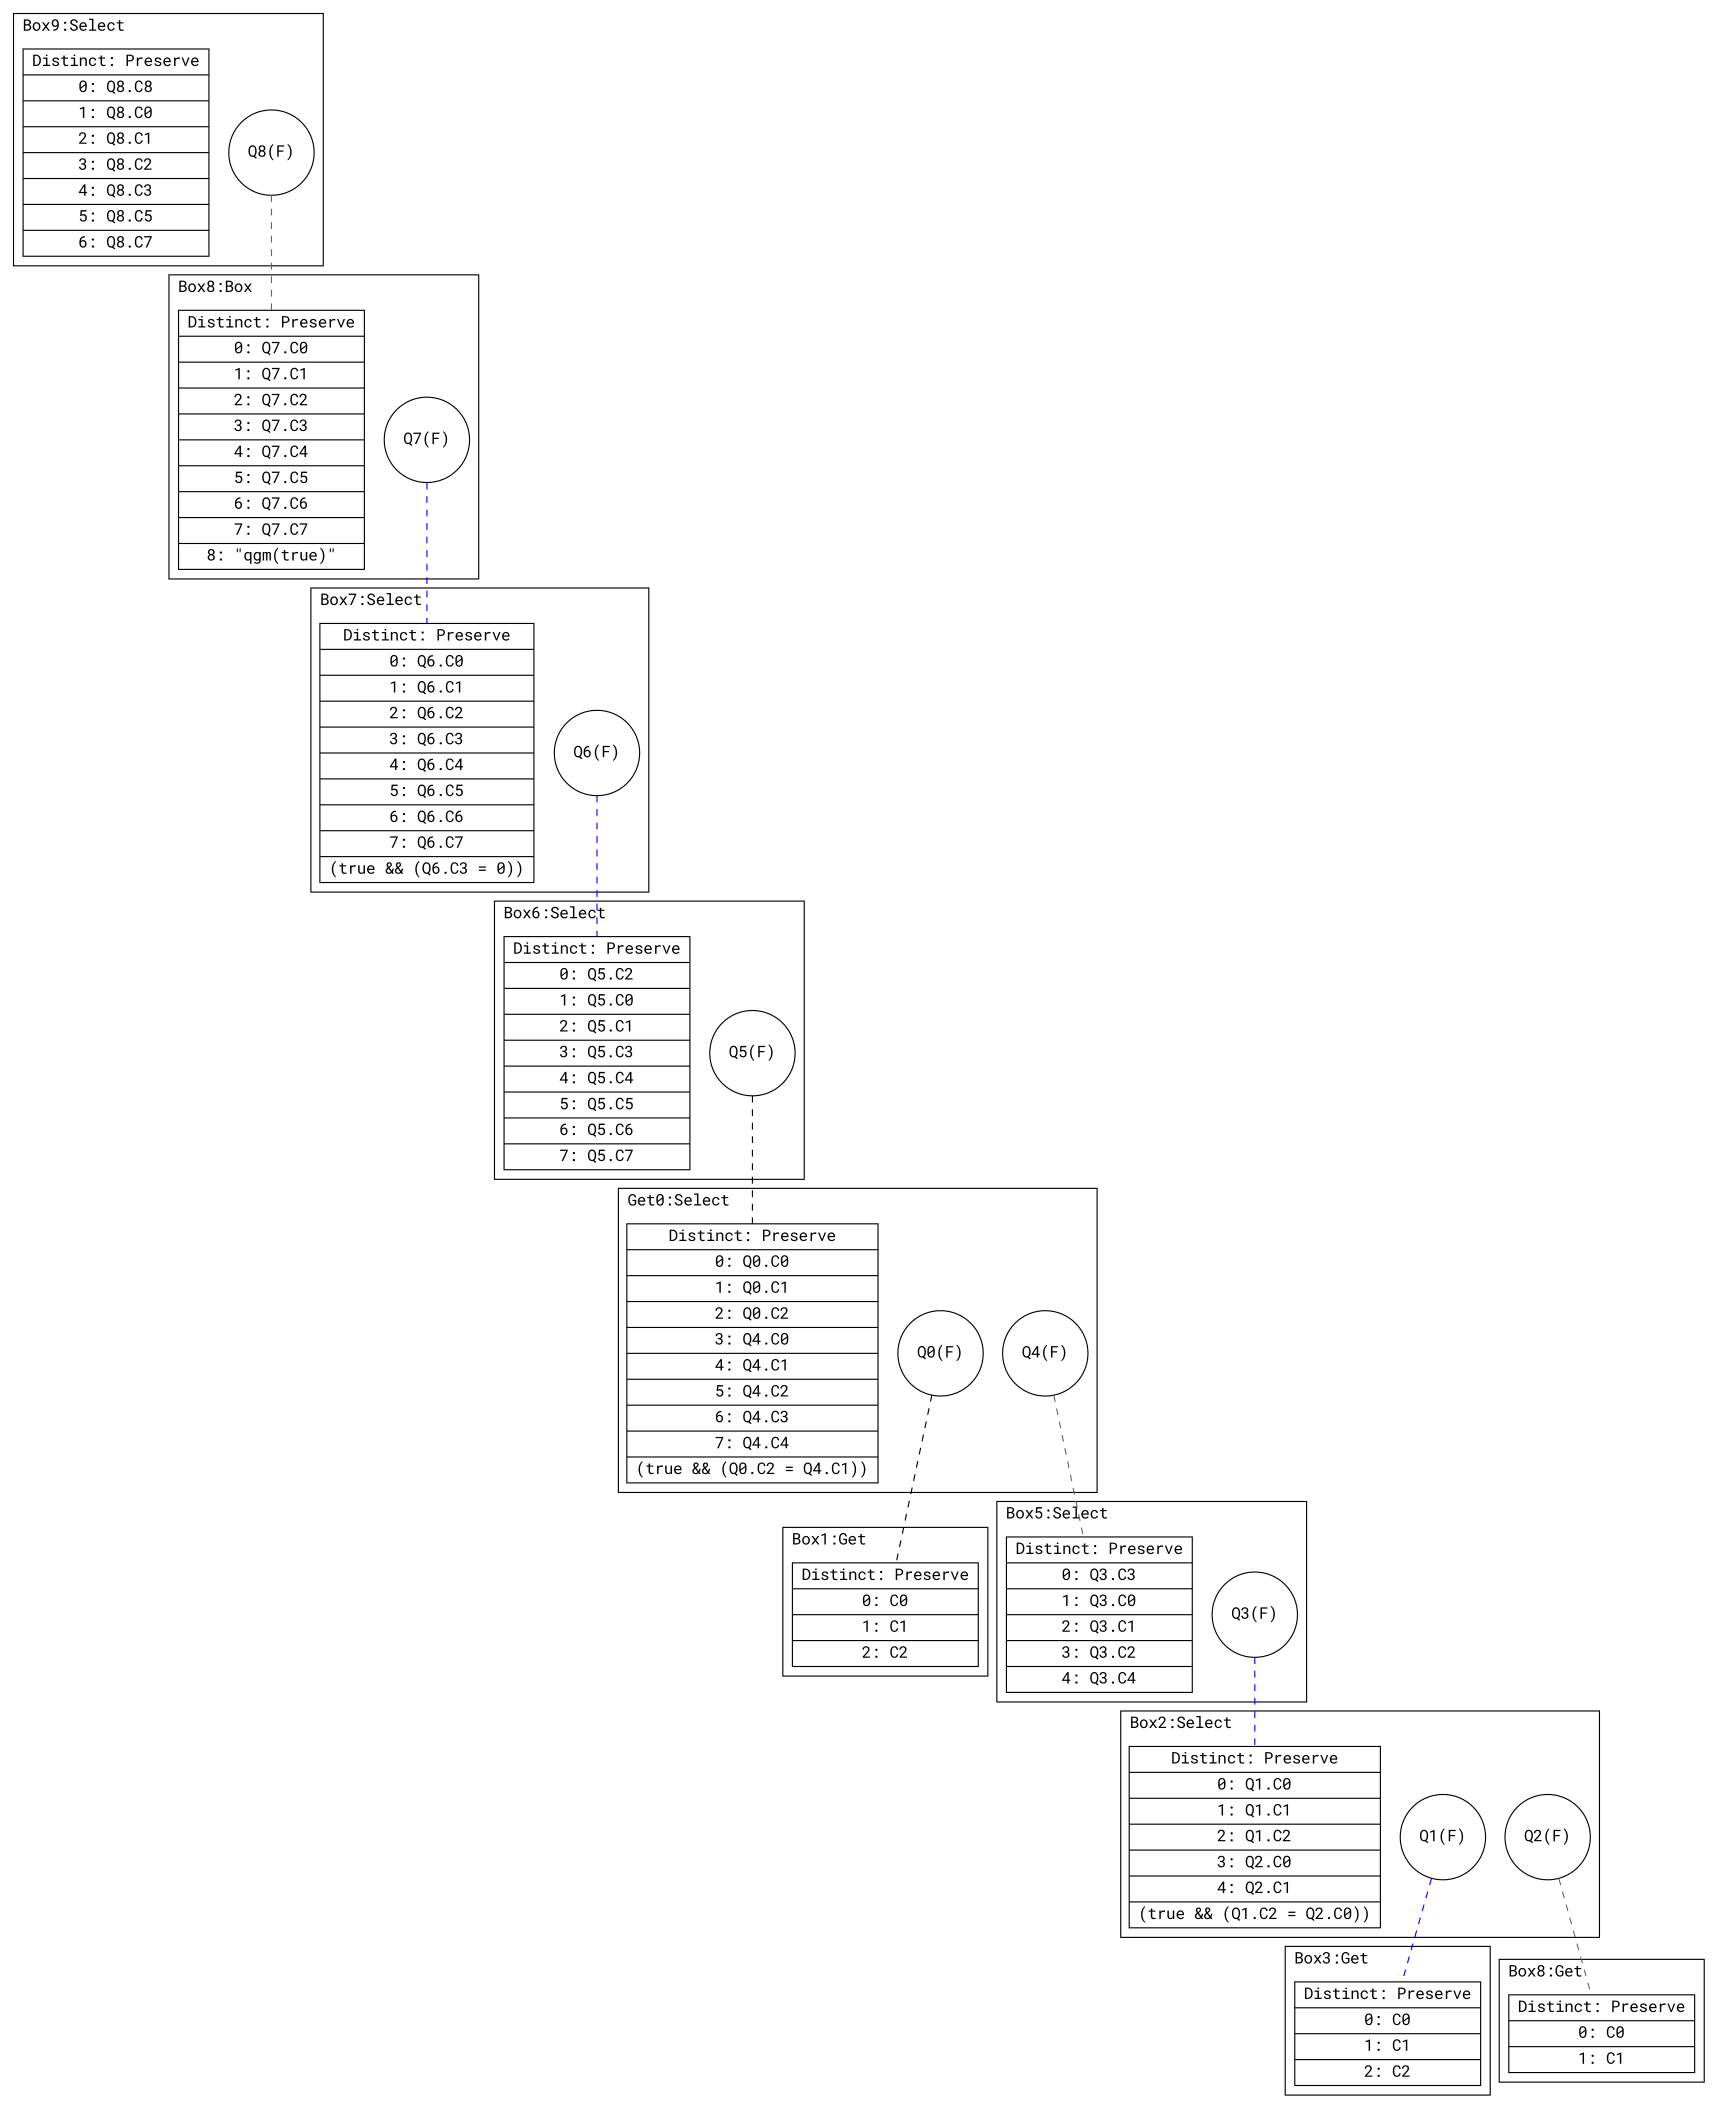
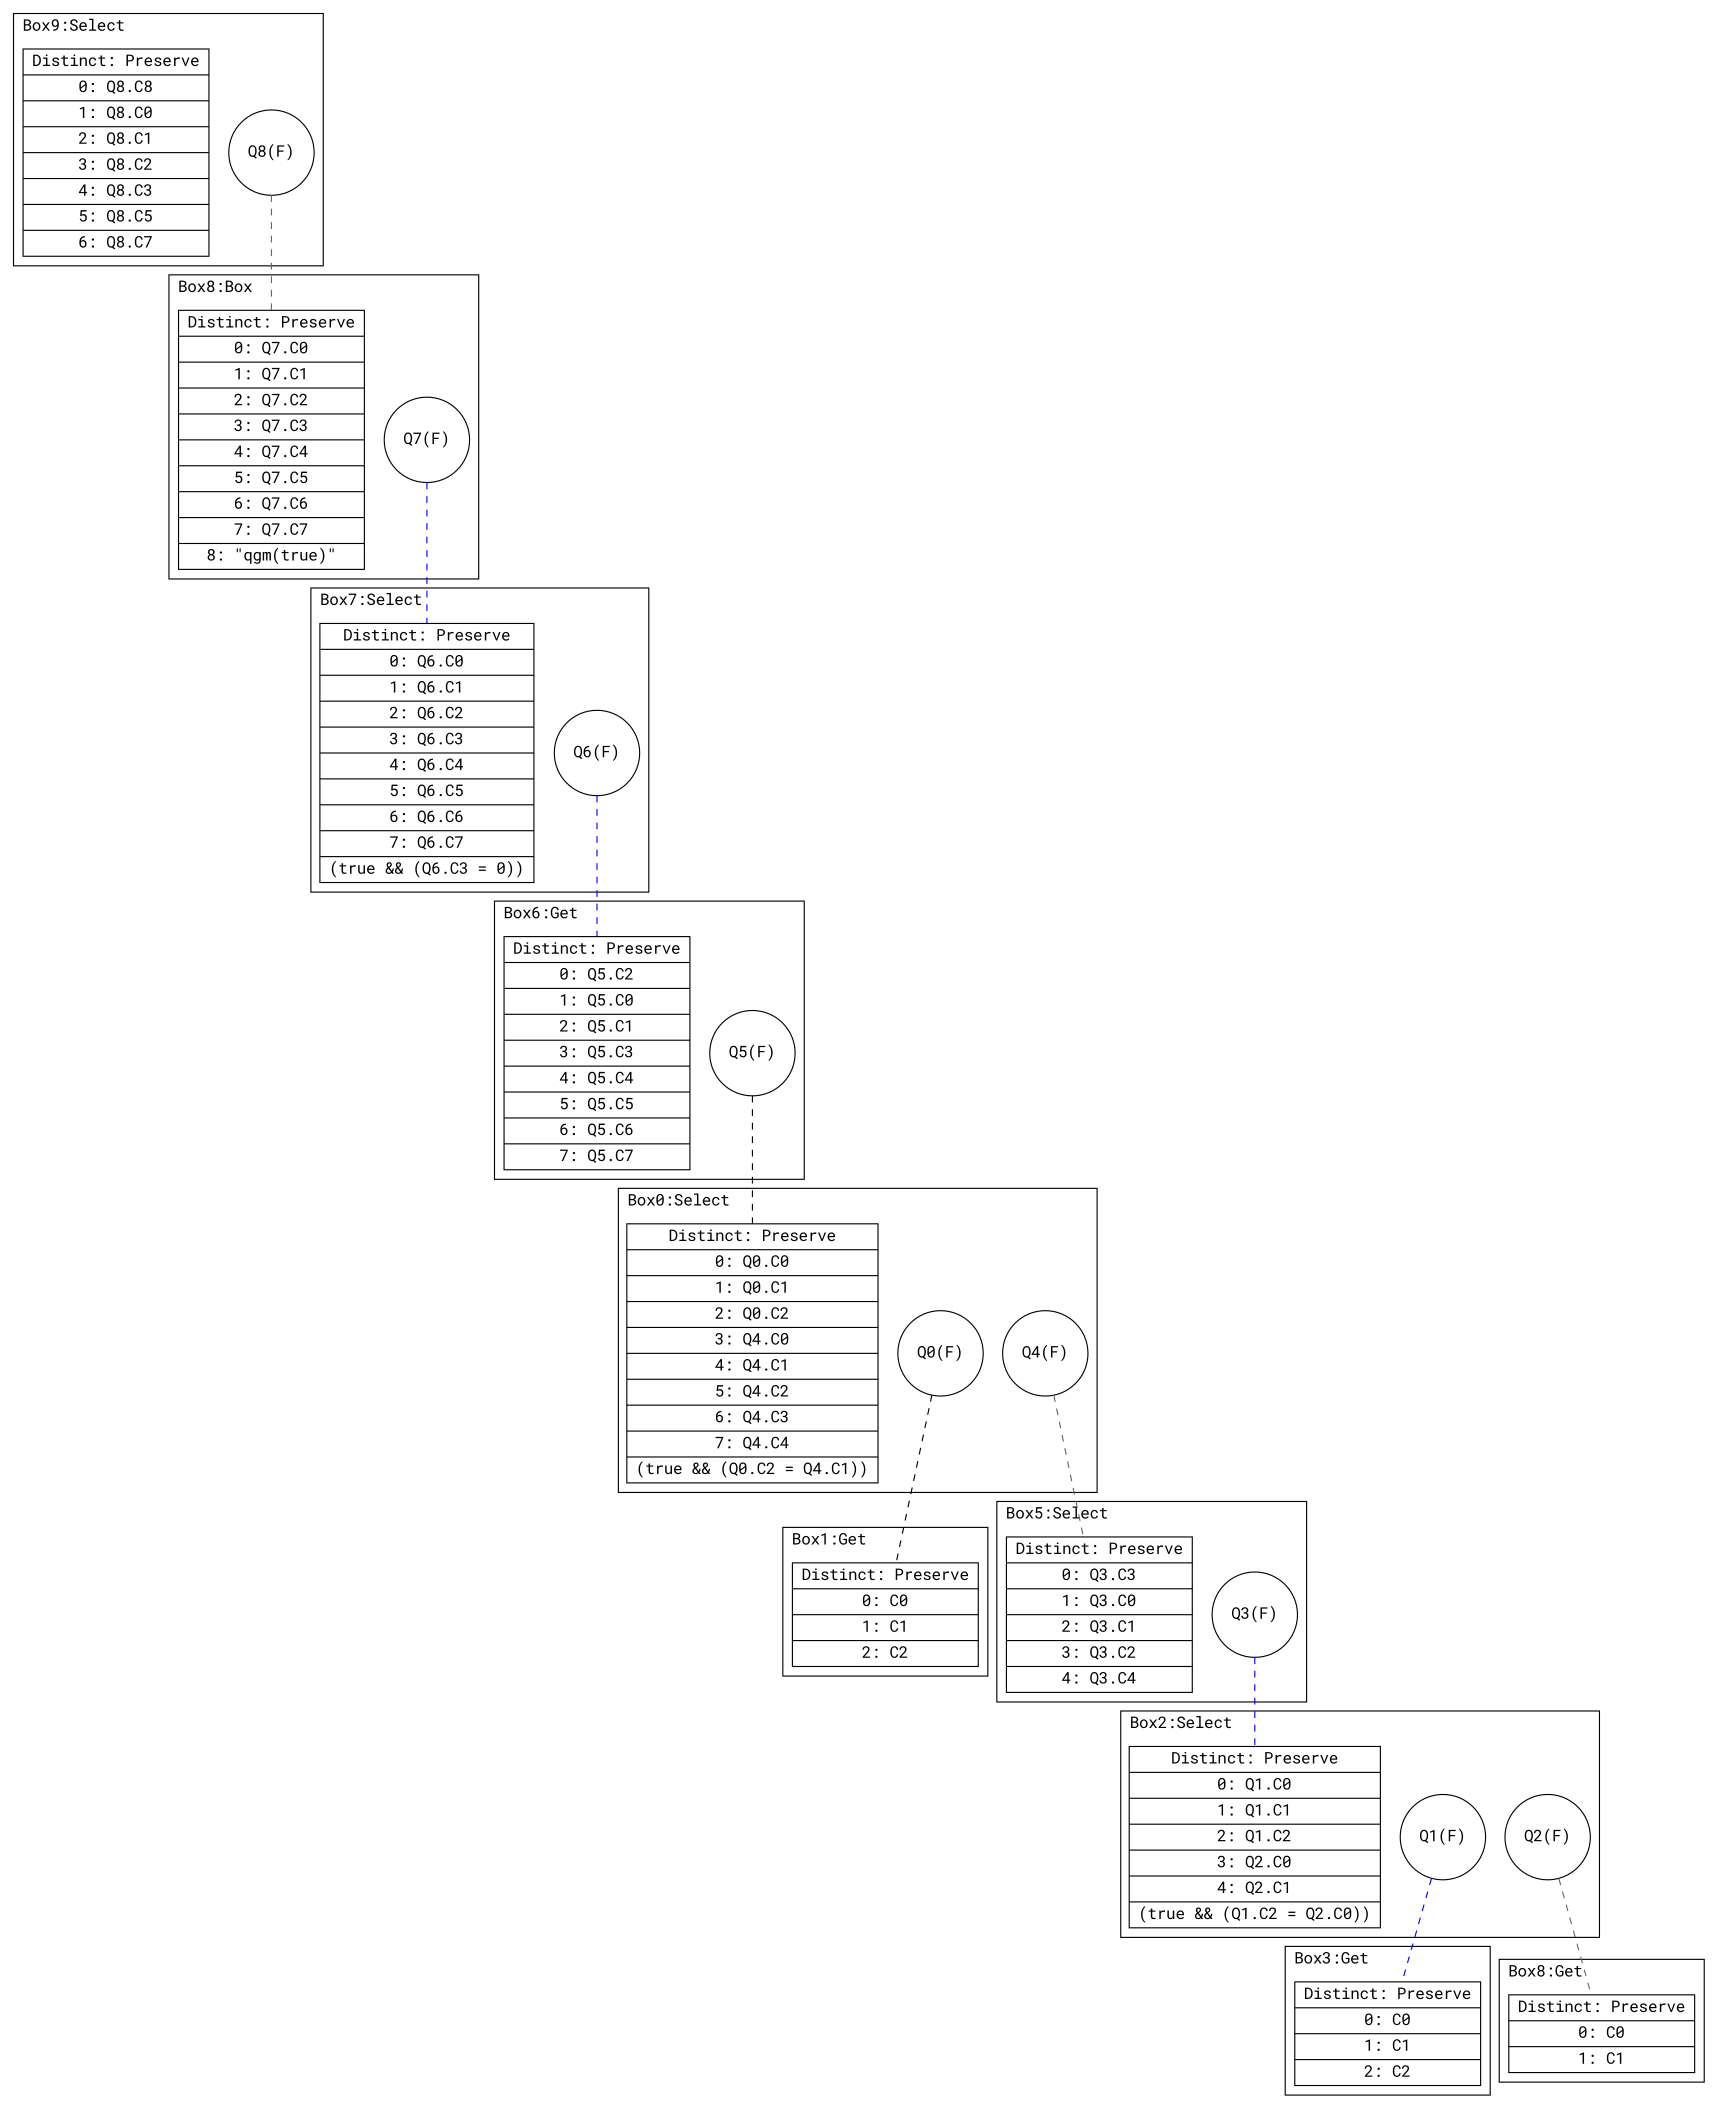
(555, 914) -> (541, 914)
(679, 1201) -> (679, 1201)
